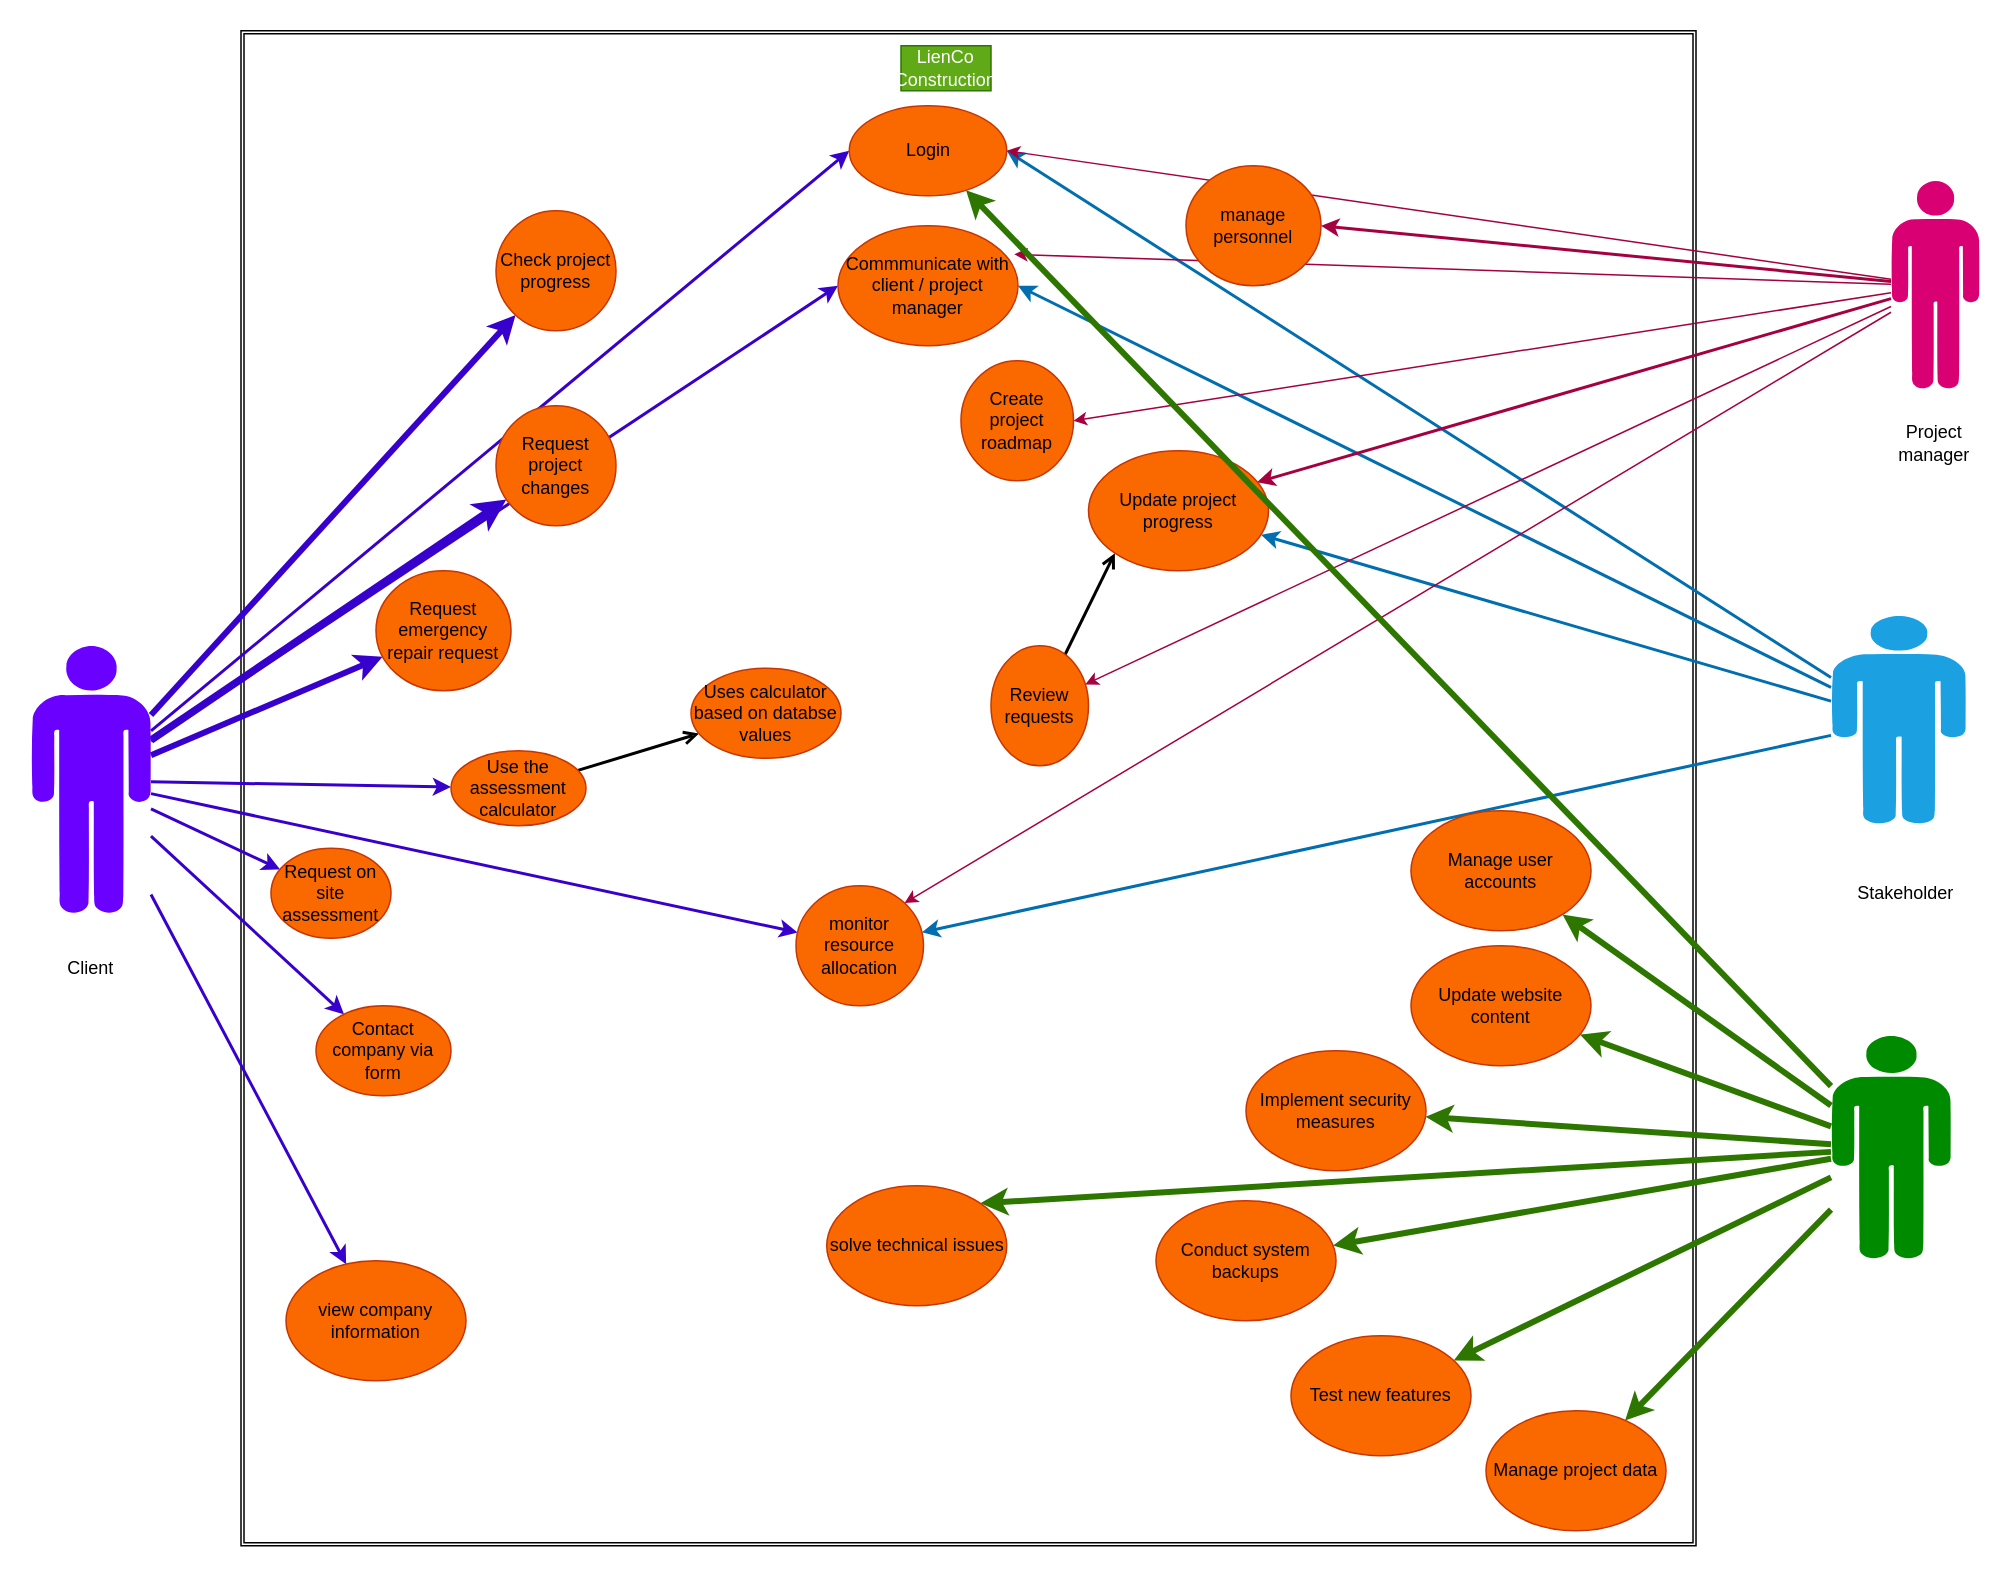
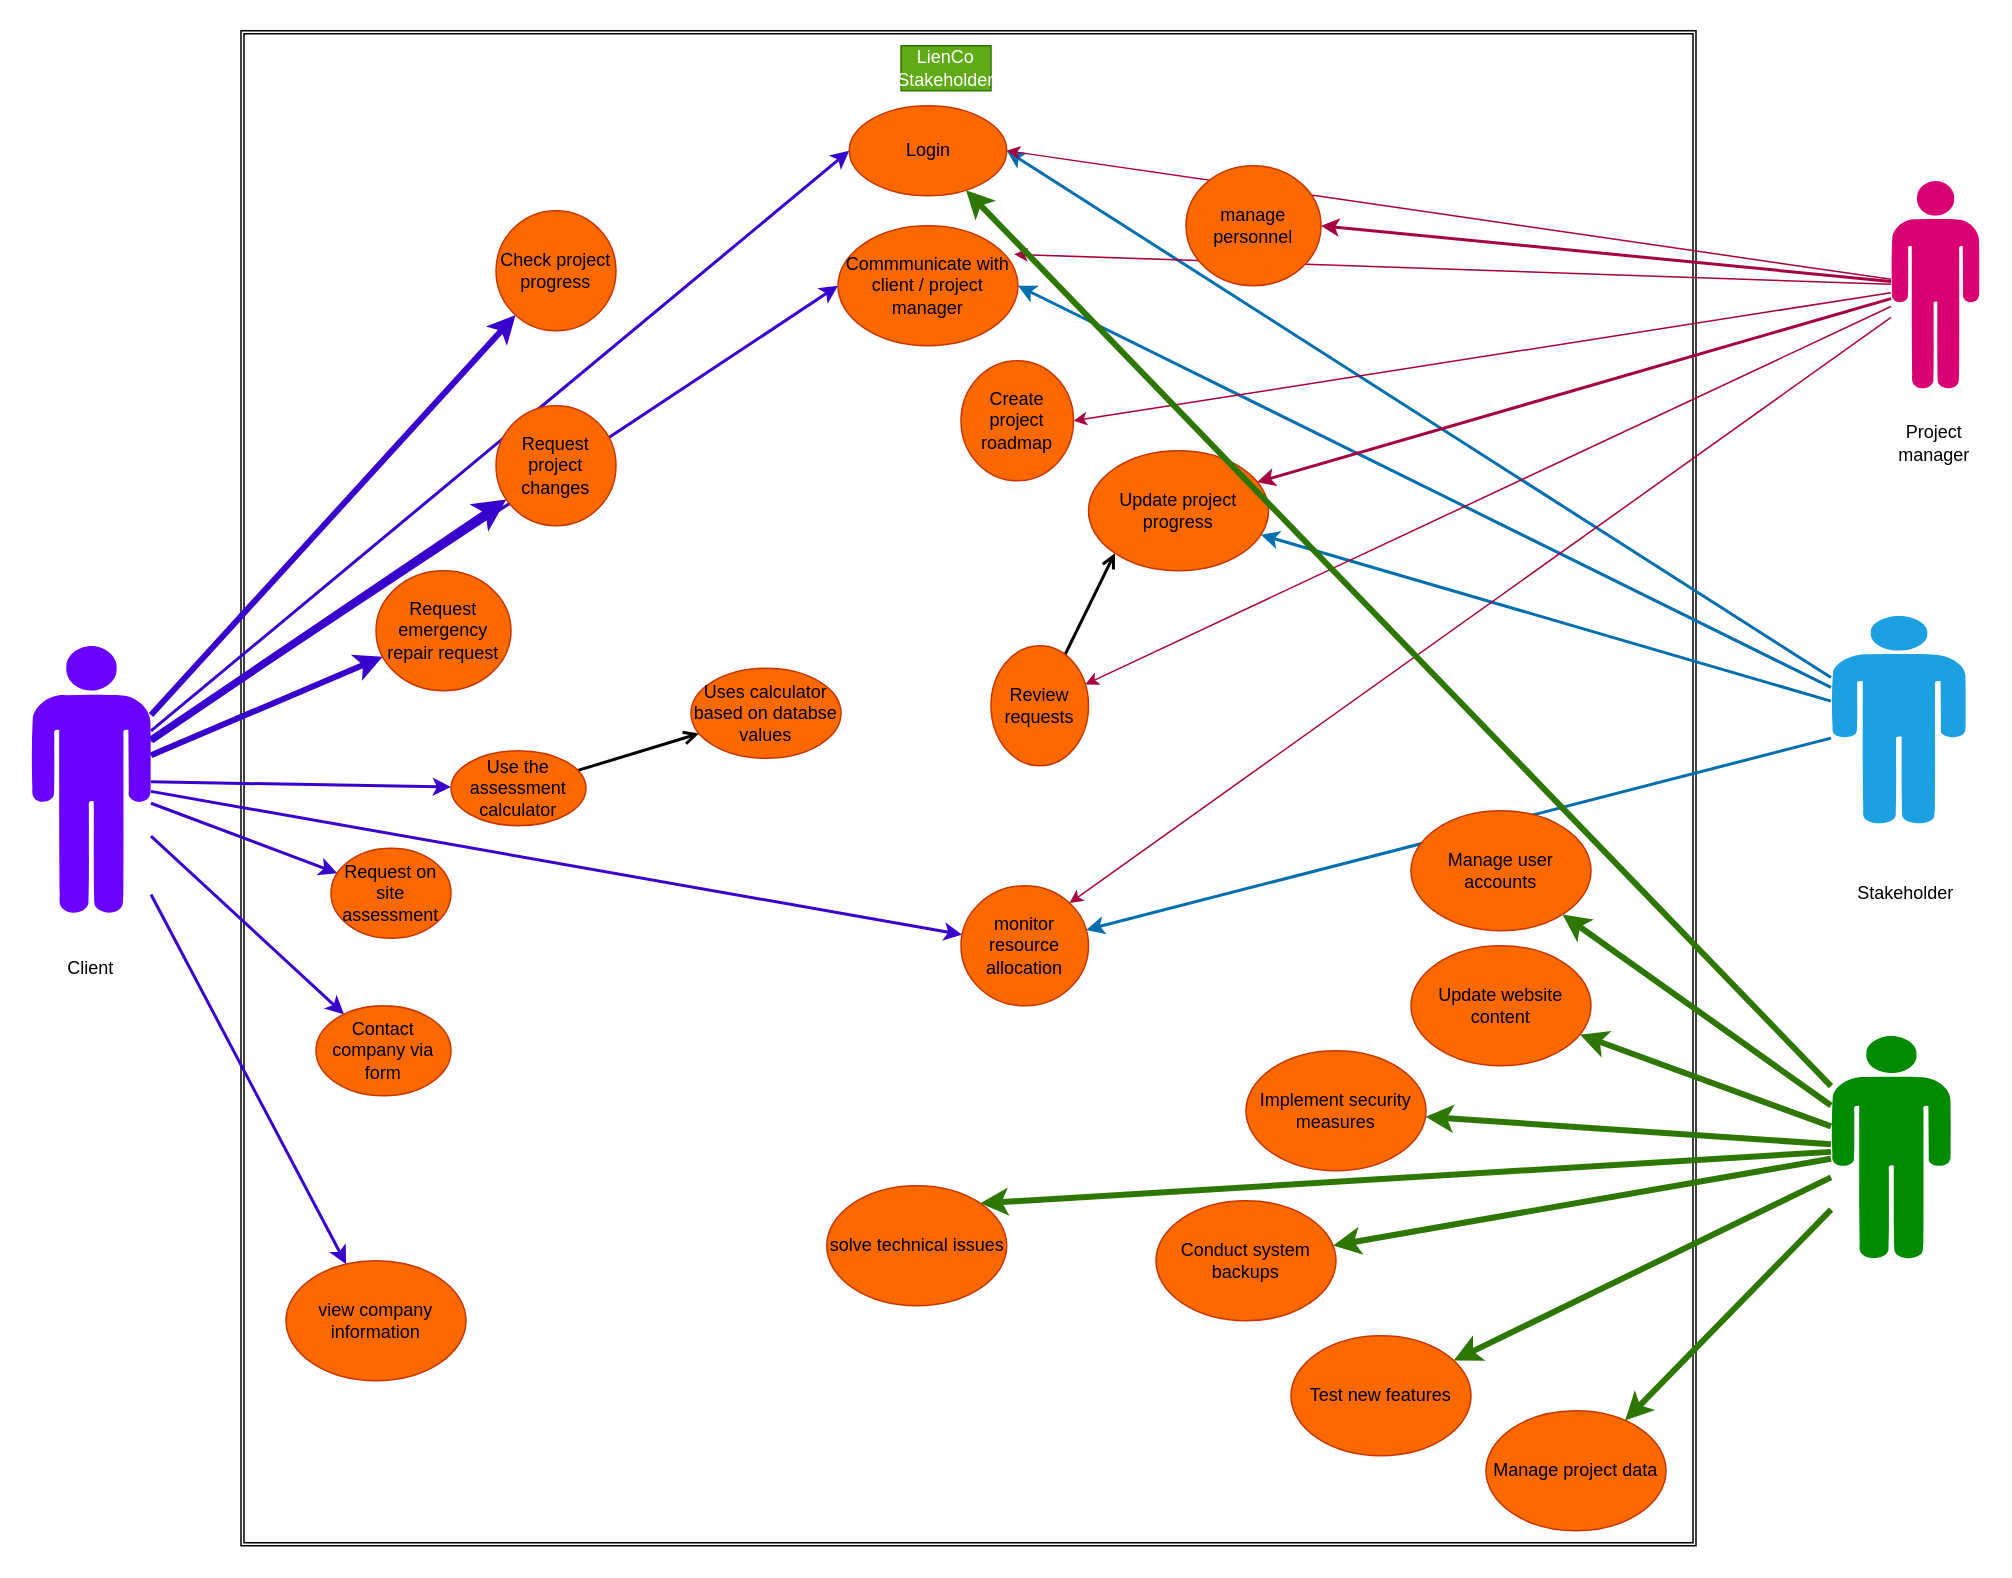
(946, 68) -> (946, 68)
(331, 893) -> (391, 893)
(860, 946) -> (1025, 946)
